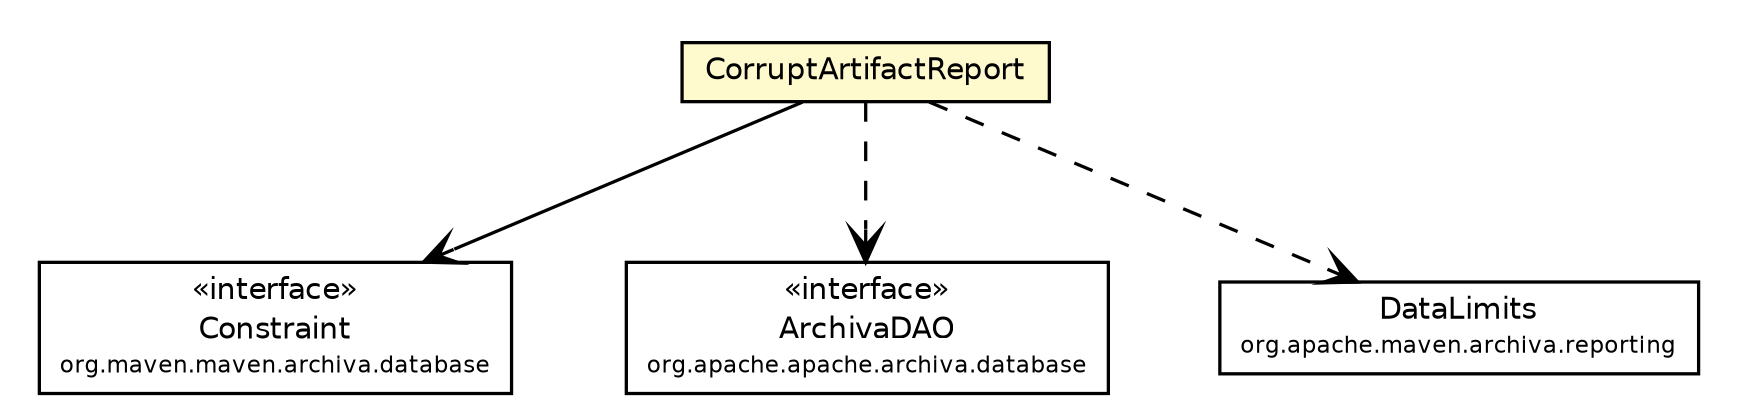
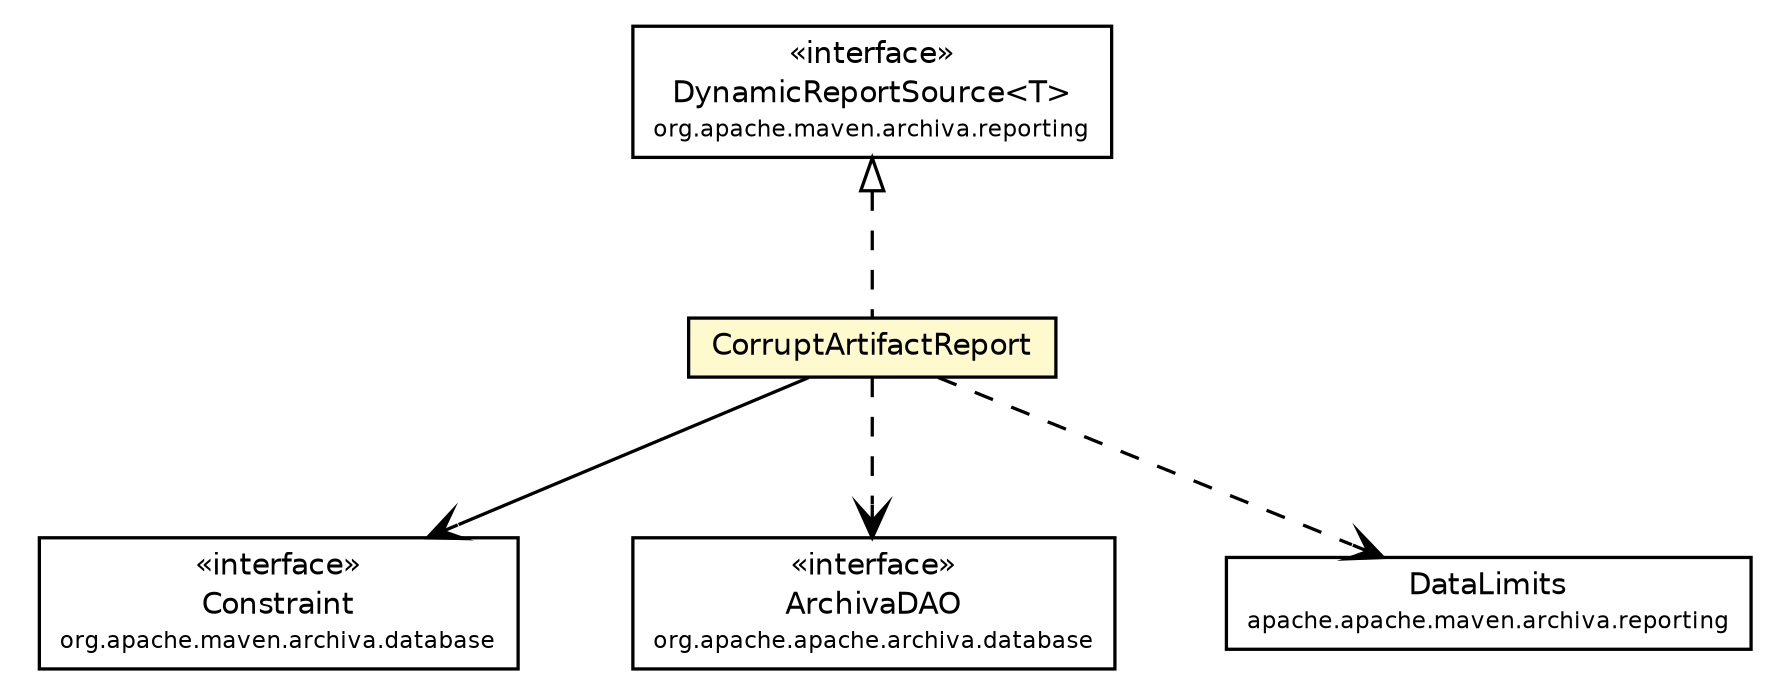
none -> (872, 92)
(1459, 346) -> (1489, 621)
(275, 366) -> (279, 641)
